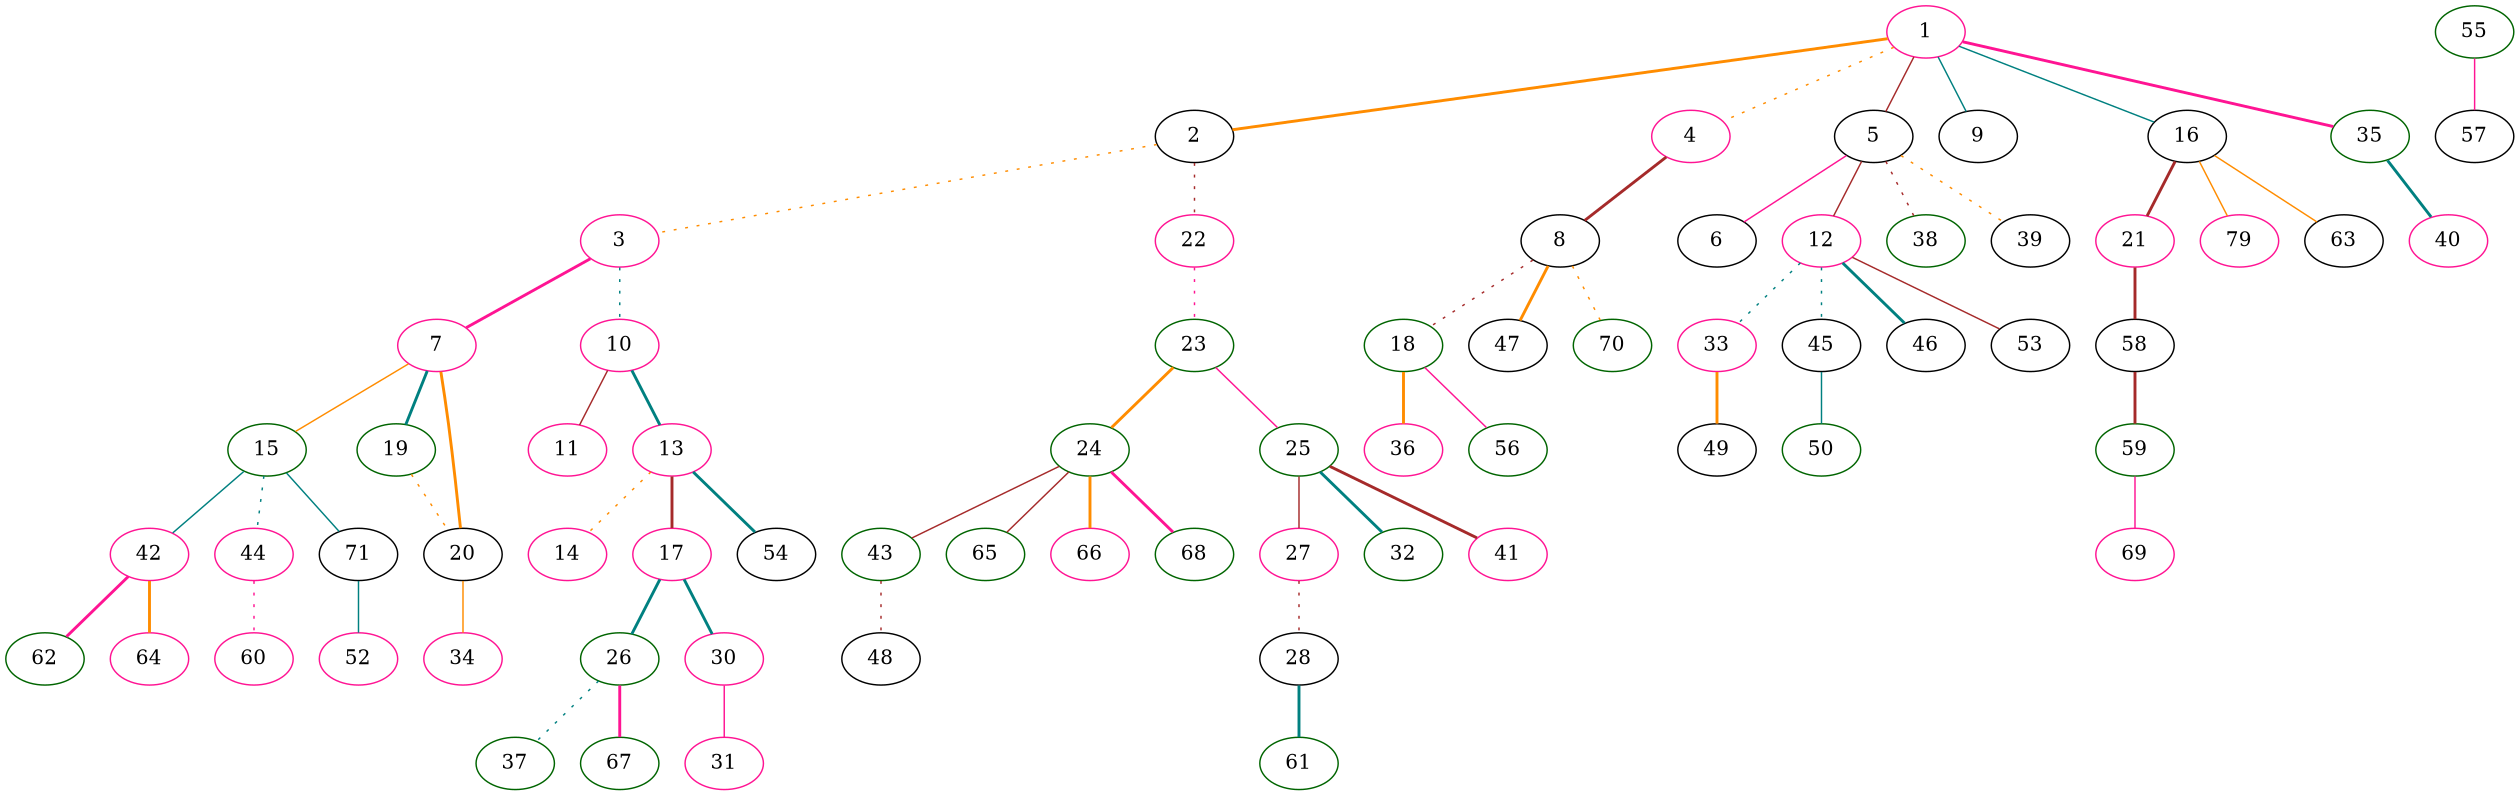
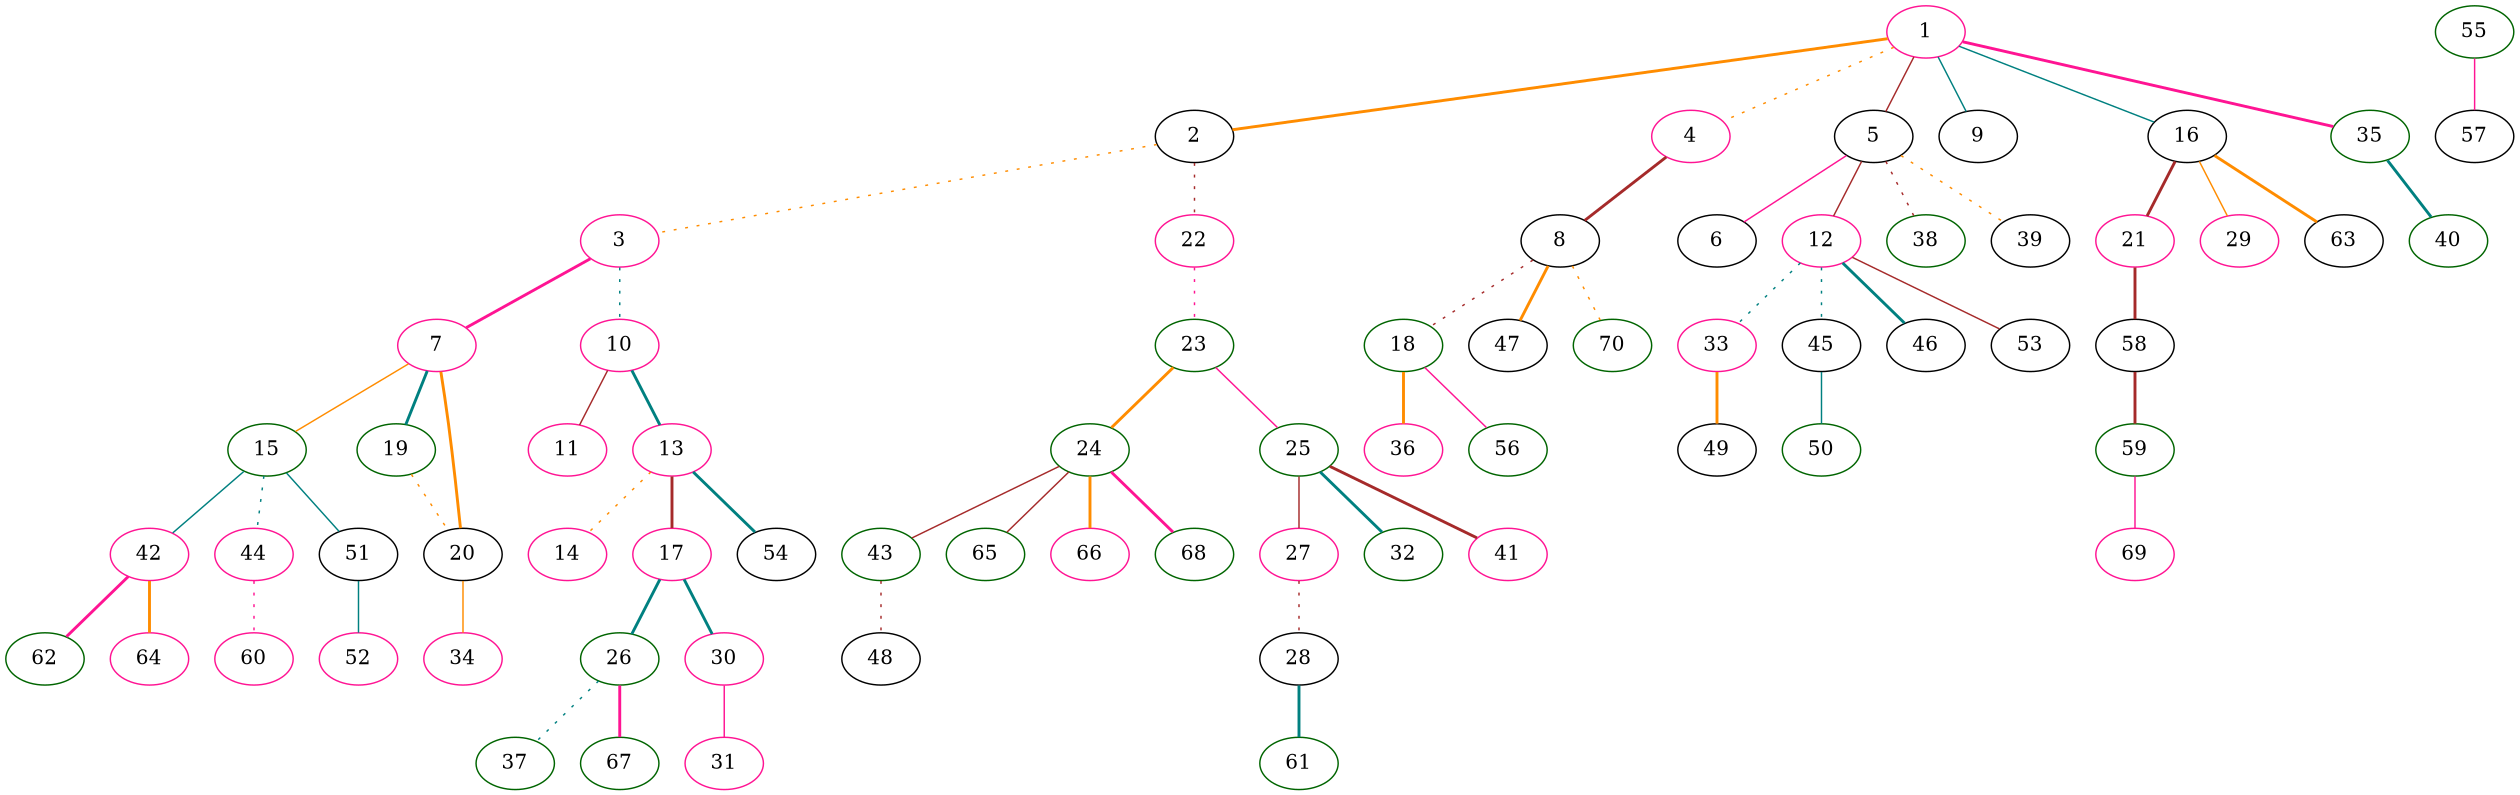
(2266, 189) -> (2266, 189)
(2239, 241) -> (2239, 241)
(2448, 241) -> (2448, 241)
(358, 554) -> (358, 554)
